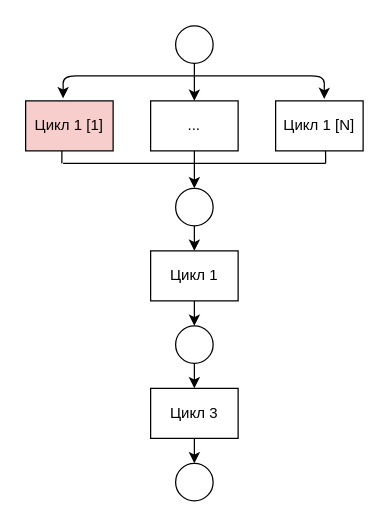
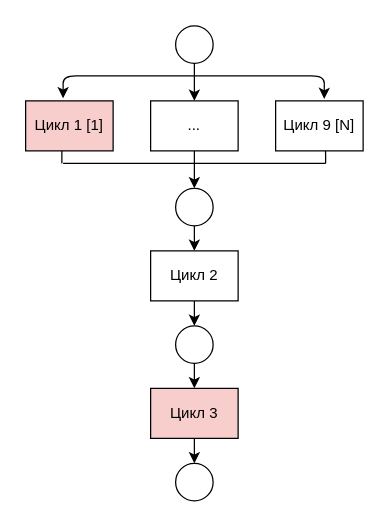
(319, 126) -> (319, 126)
(194, 276) -> (194, 276)
(194, 413) -> (194, 413)
